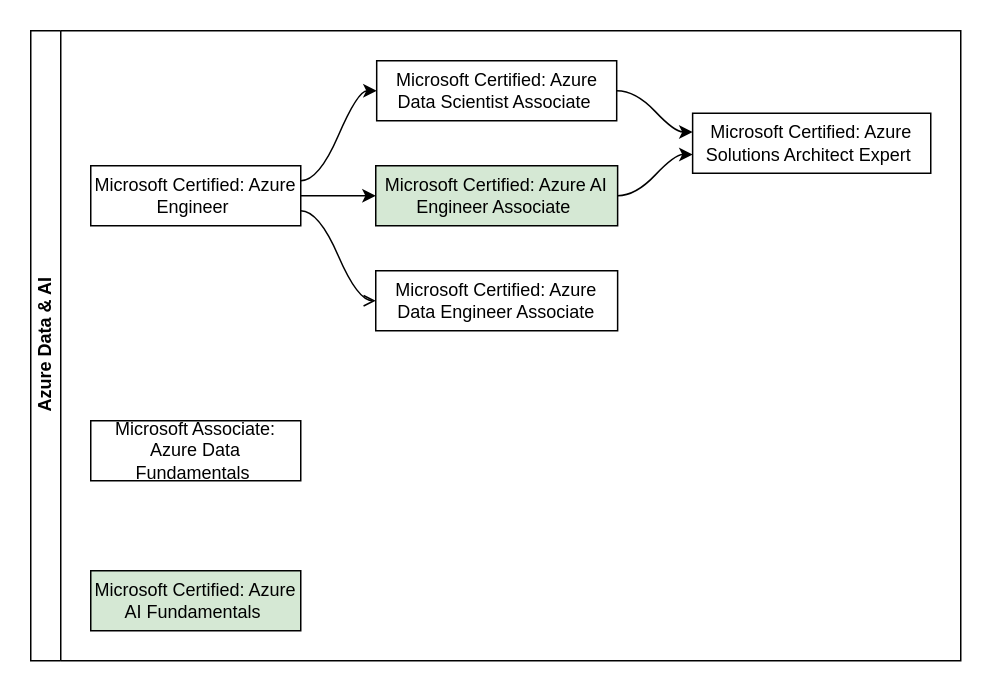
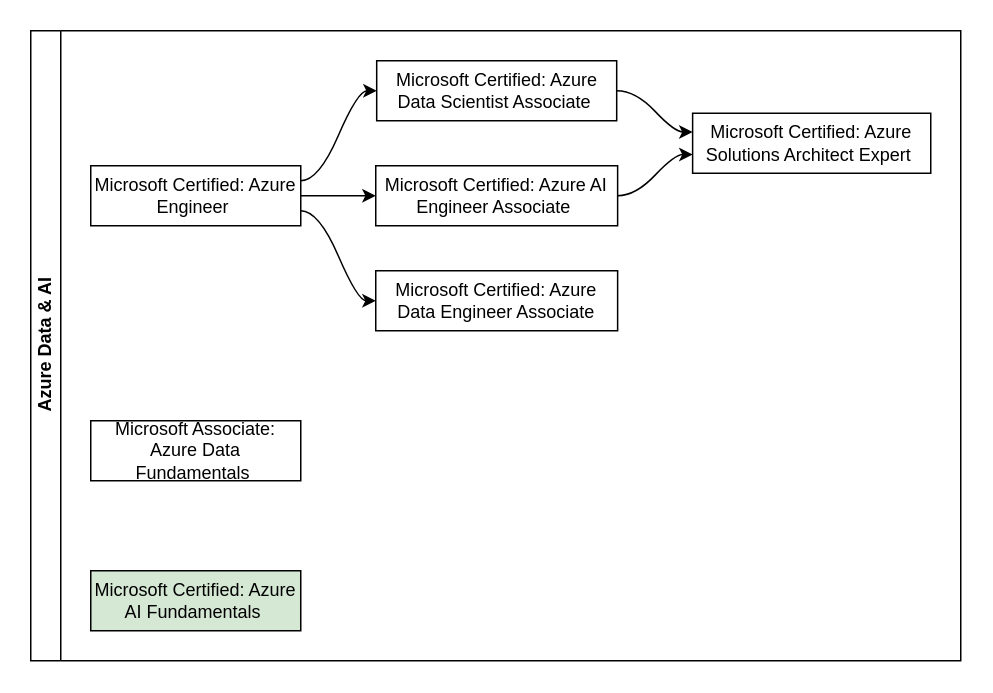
(497, 196) -> (497, 196)
(357, 290) -> (354, 289)
